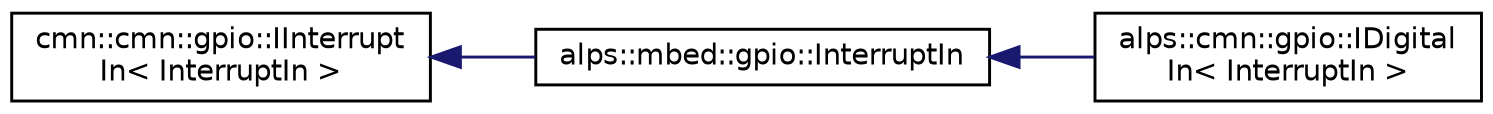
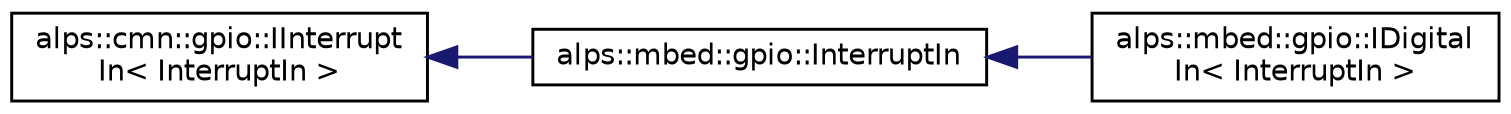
(221, 57) -> (220, 57)
(1288, 57) -> (1296, 57)
